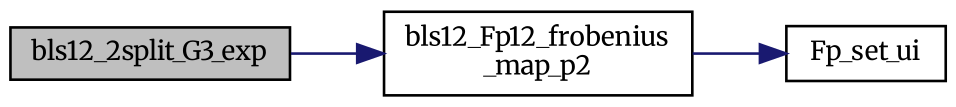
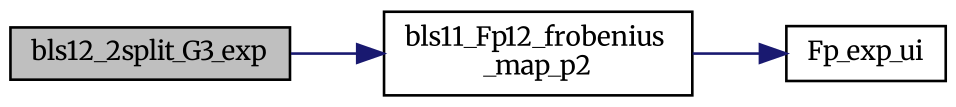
(538, 54) -> (538, 54)
(866, 54) -> (866, 54)
